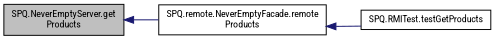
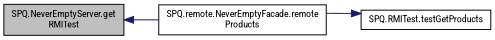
(64, 20) -> (64, 20)
(349, 26) -> (339, 13)
